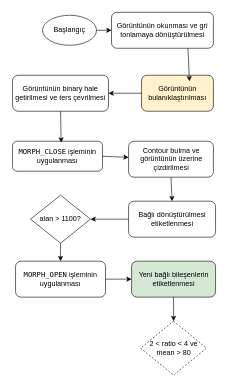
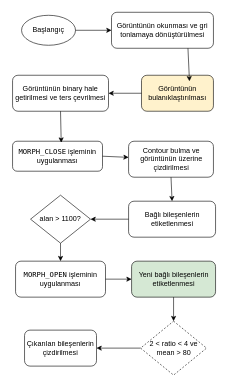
(69, 30) -> (48, 30)
(172, 219) -> (172, 219)
none -> (60, 348)
none -> (101, 348)
